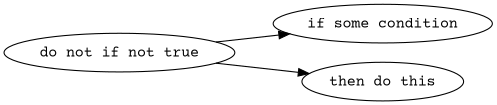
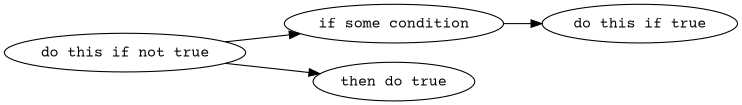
none -> (640, 24)
(119, 53) -> (125, 53)
(383, 82) -> (394, 82)
